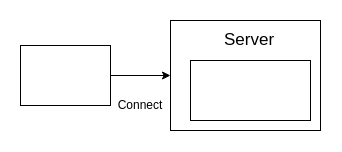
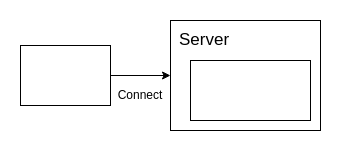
(250, 41) -> (205, 41)
(141, 106) -> (141, 96)
